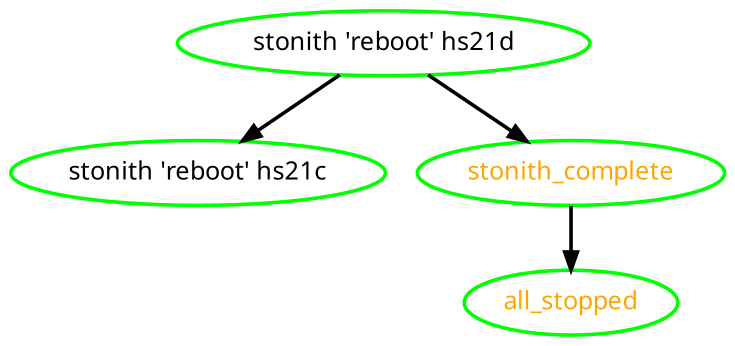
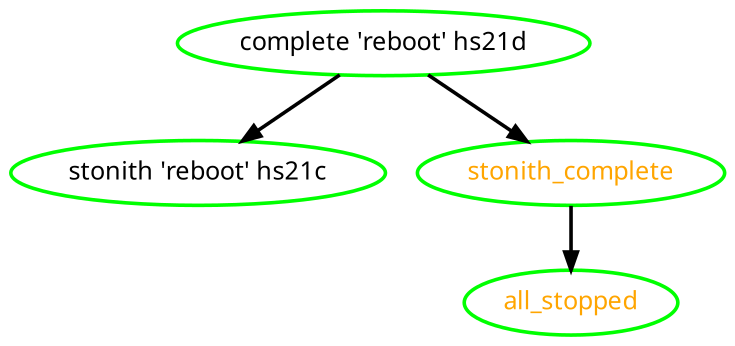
(384, 43) -> (384, 43)
